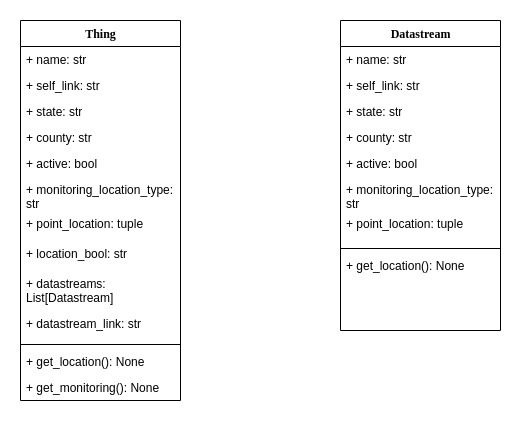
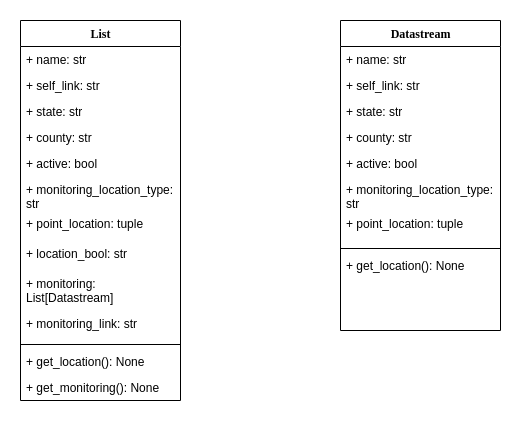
(101, 35) -> (101, 35)
(102, 292) -> (102, 292)
(93, 325) -> (90, 325)
